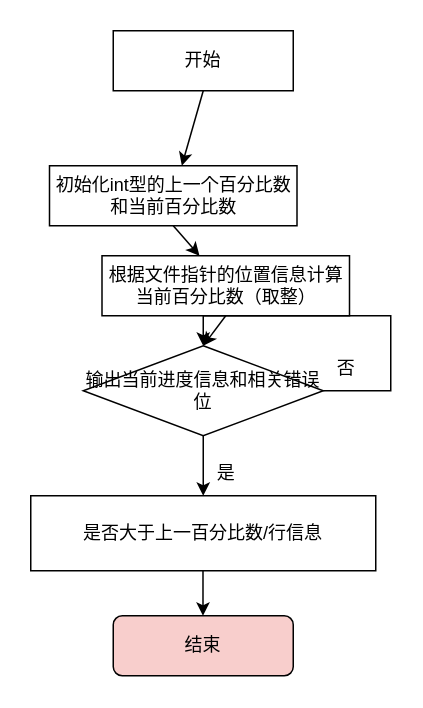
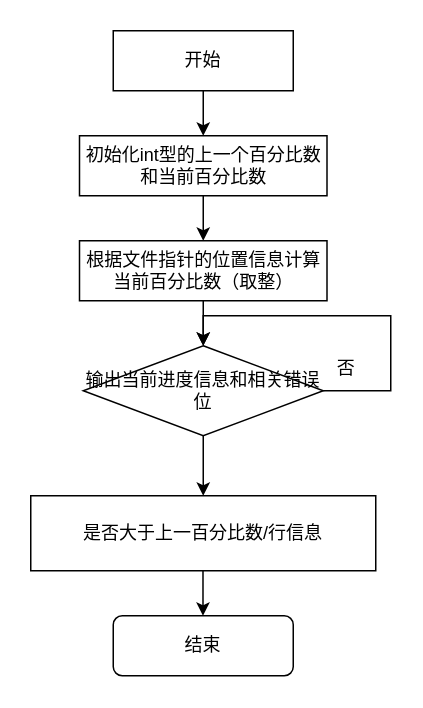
(173, 196) -> (203, 166)
(226, 286) -> (203, 271)
(226, 473) -> none
(203, 646) -> (203, 646)
